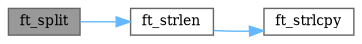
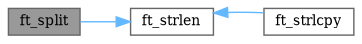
(231, 31) -> (246, 12)
